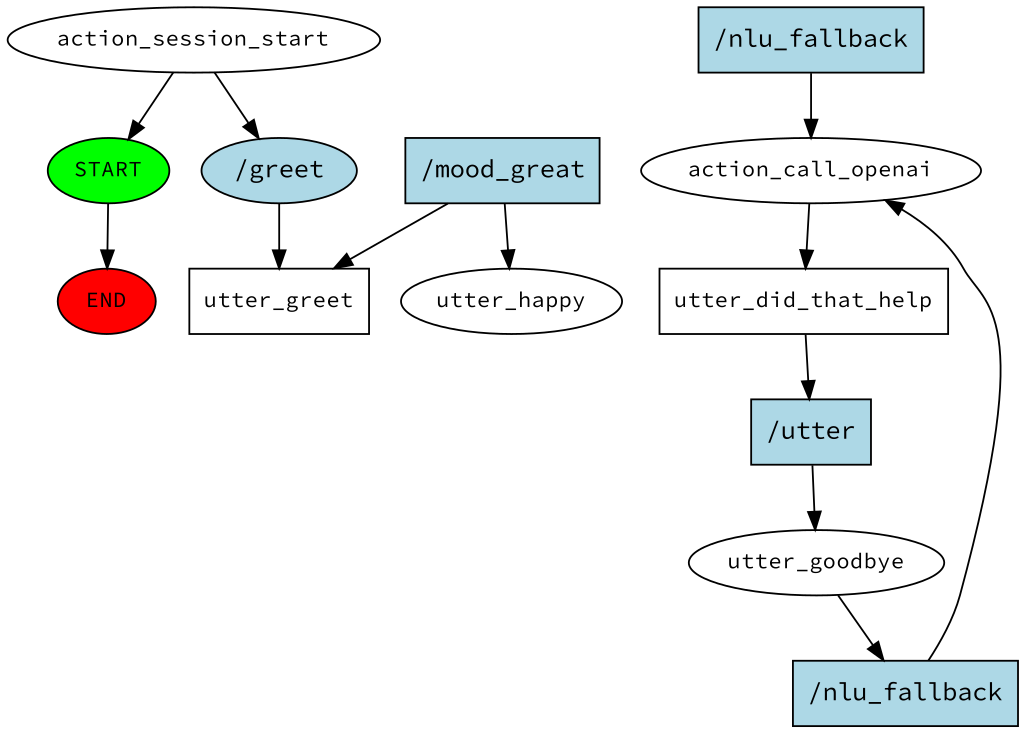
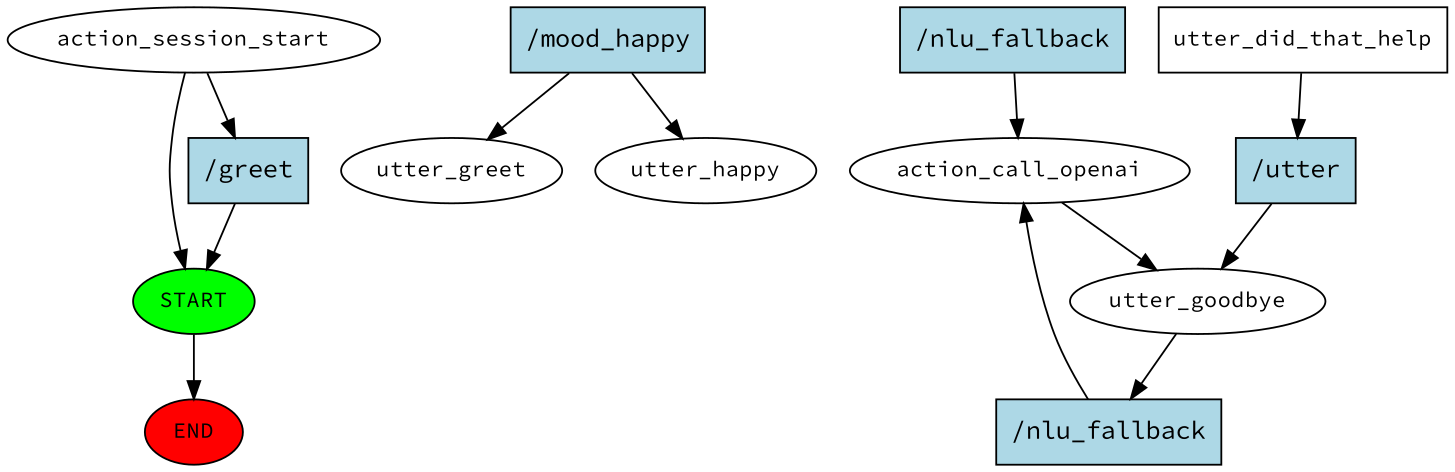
(279, 171) -> (248, 171)
(502, 171) -> (608, 40)
(279, 227) -> (224, 228)
(808, 227) -> (1102, 231)
(279, 301) -> (452, 171)
